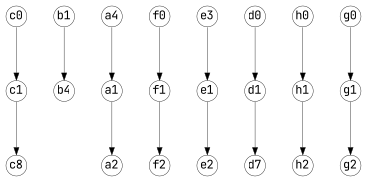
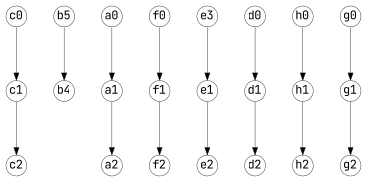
(64, 16) -> (64, 16)
(112, 16) -> (112, 16)
(16, 166) -> (16, 166)
(255, 166) -> (255, 166)
